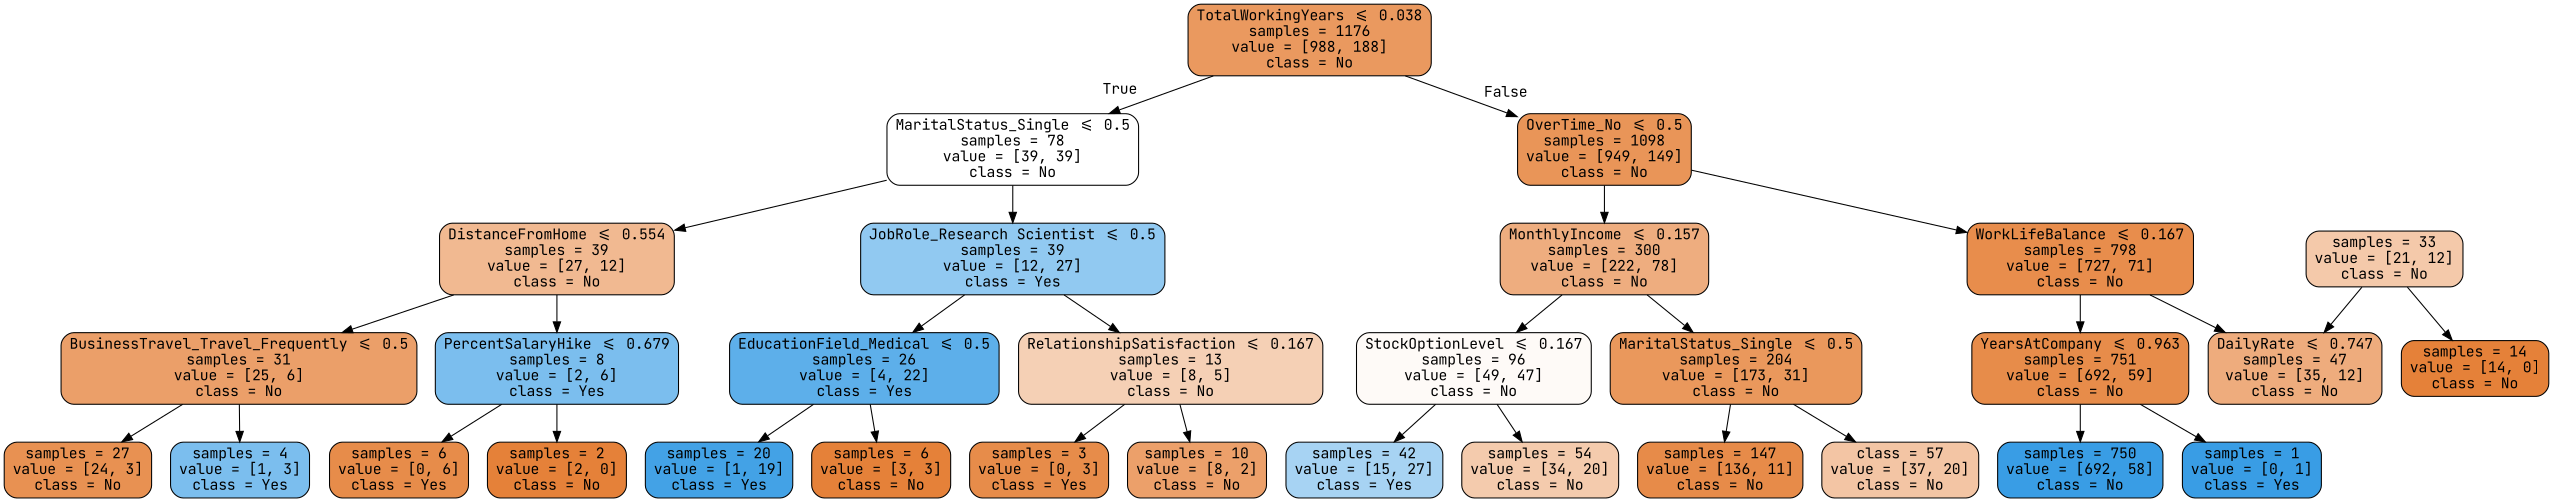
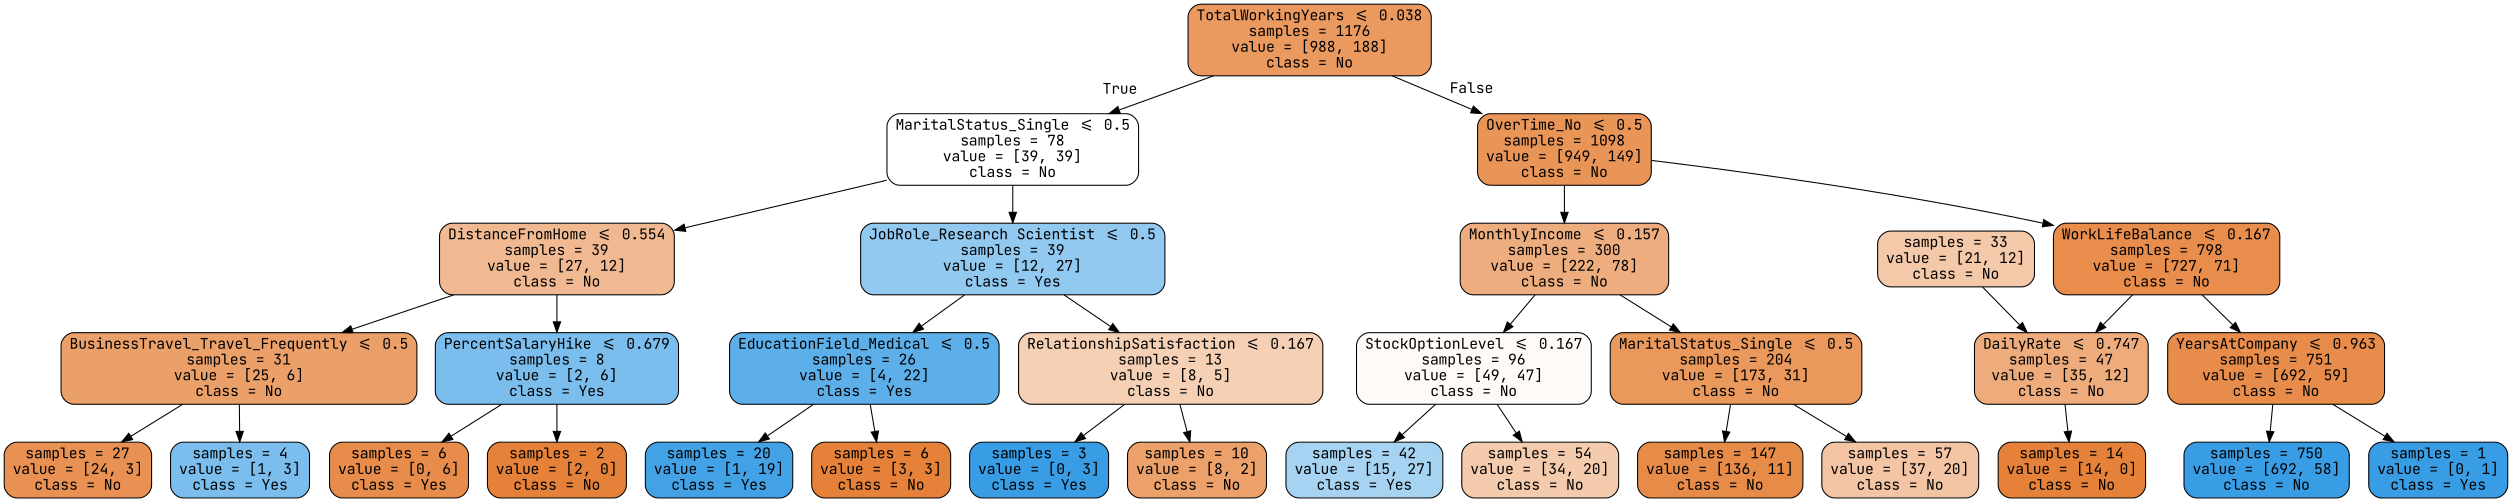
(2426, 310) -> (2066, 418)
(1039, 470) -> (1039, 470)
(1900, 470) -> (1900, 470)
